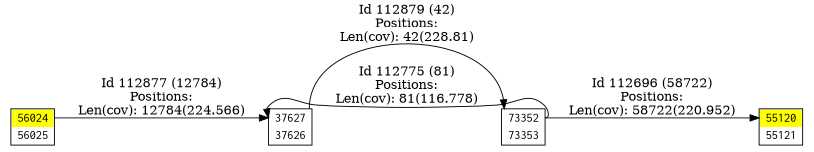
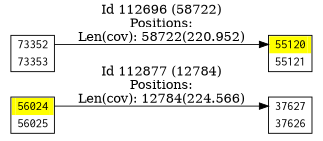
(402, 44) -> none
(412, 107) -> none
